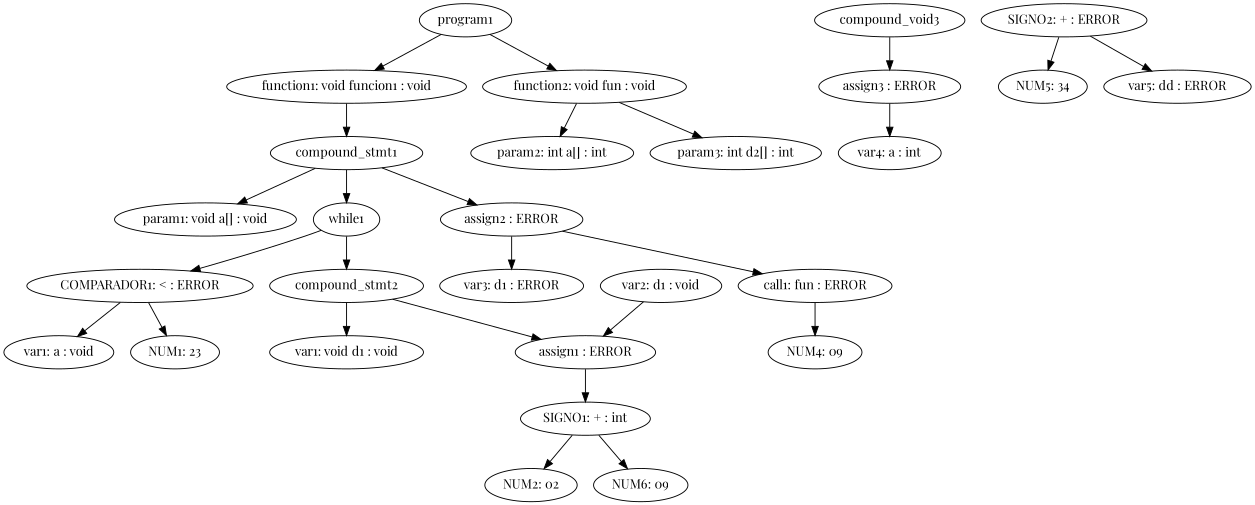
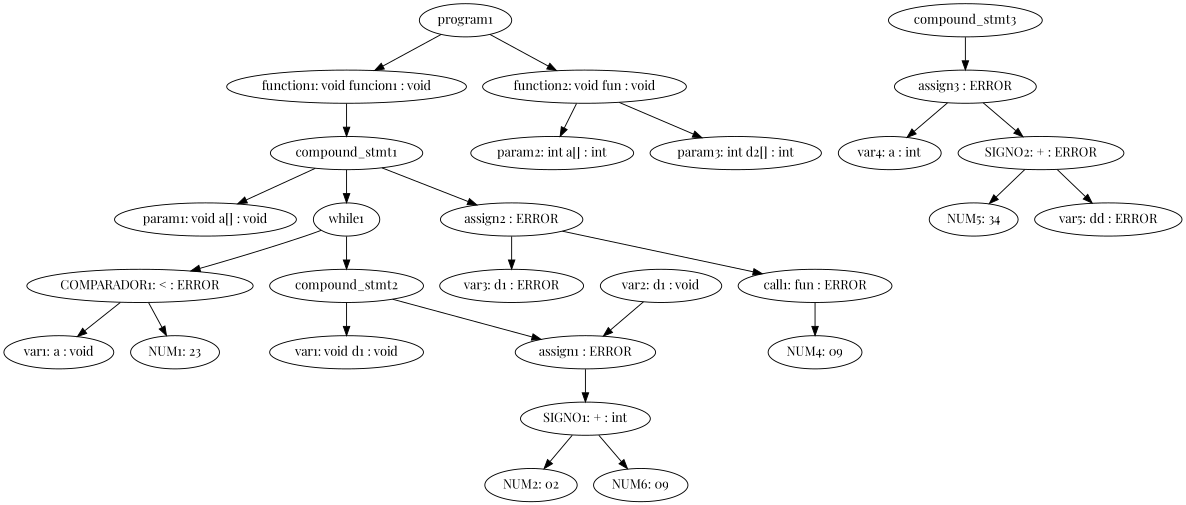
(890, 20) -> (965, 20)
none -> (1000, 117)
